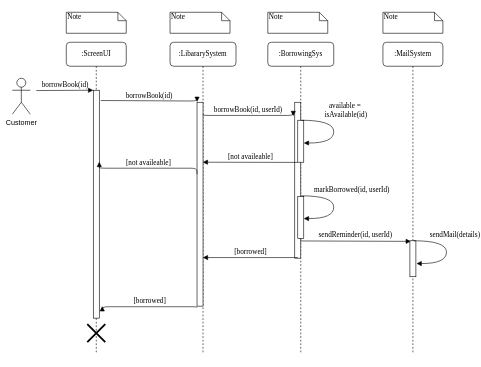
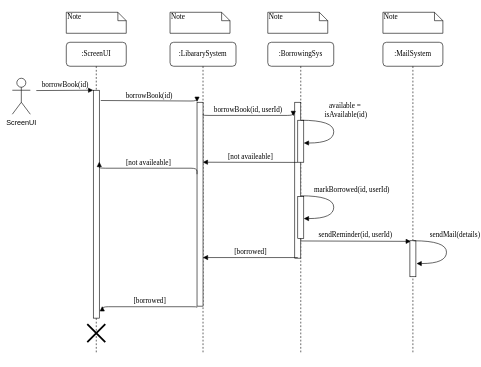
(22, 123) -> (22, 123)
